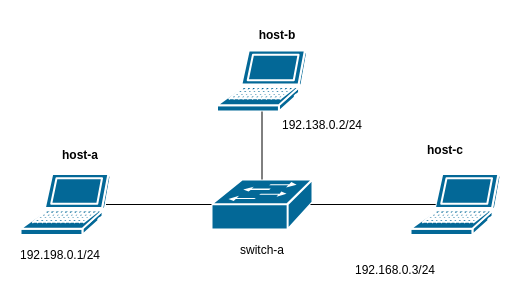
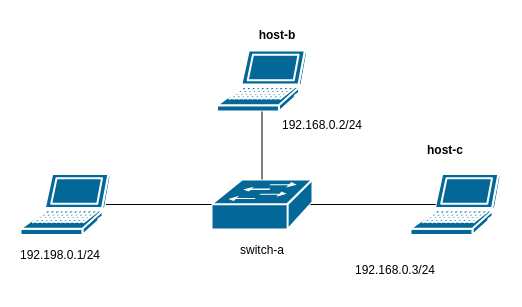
(323, 126) -> (323, 126)
(81, 156) -> none
